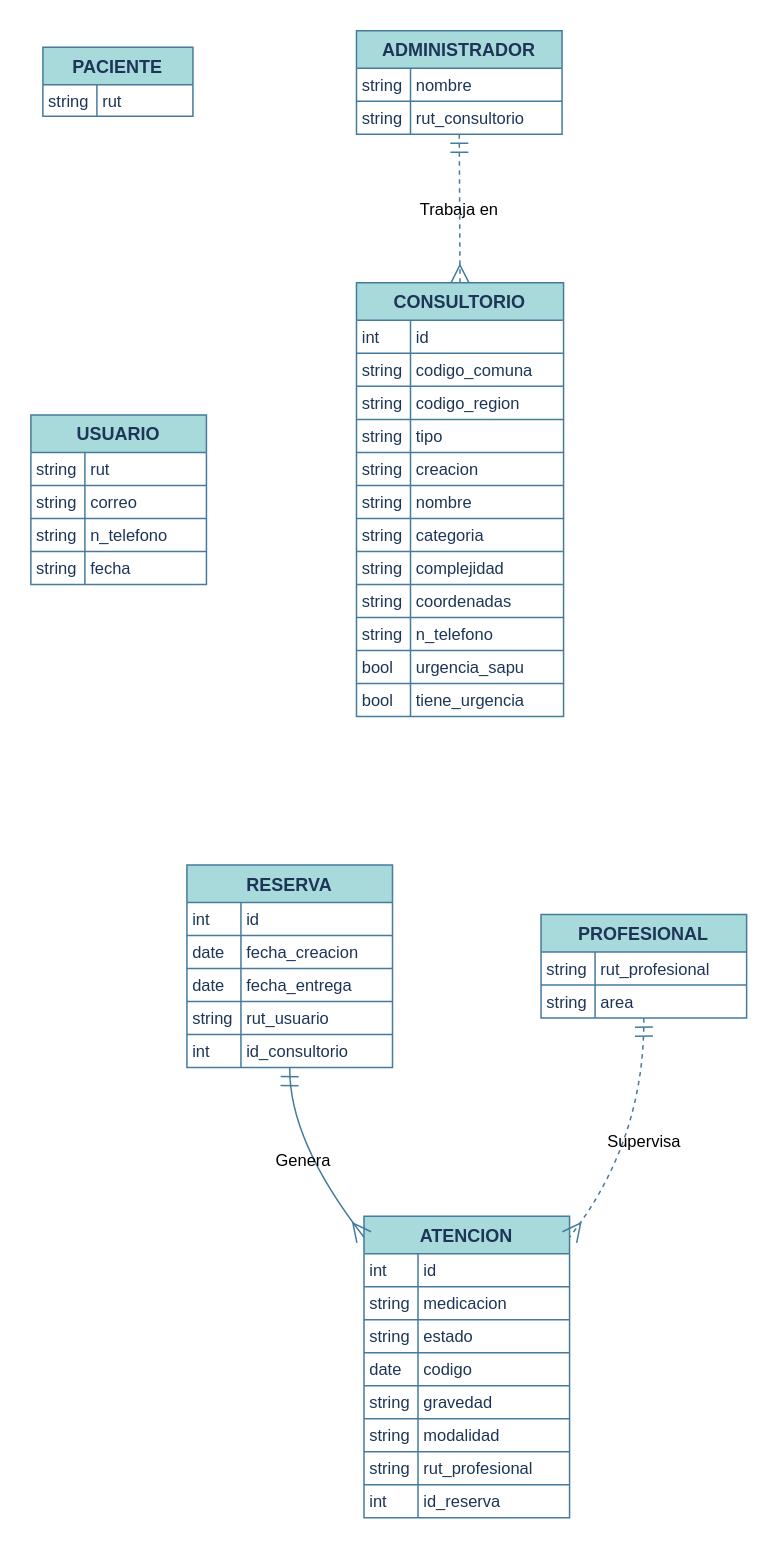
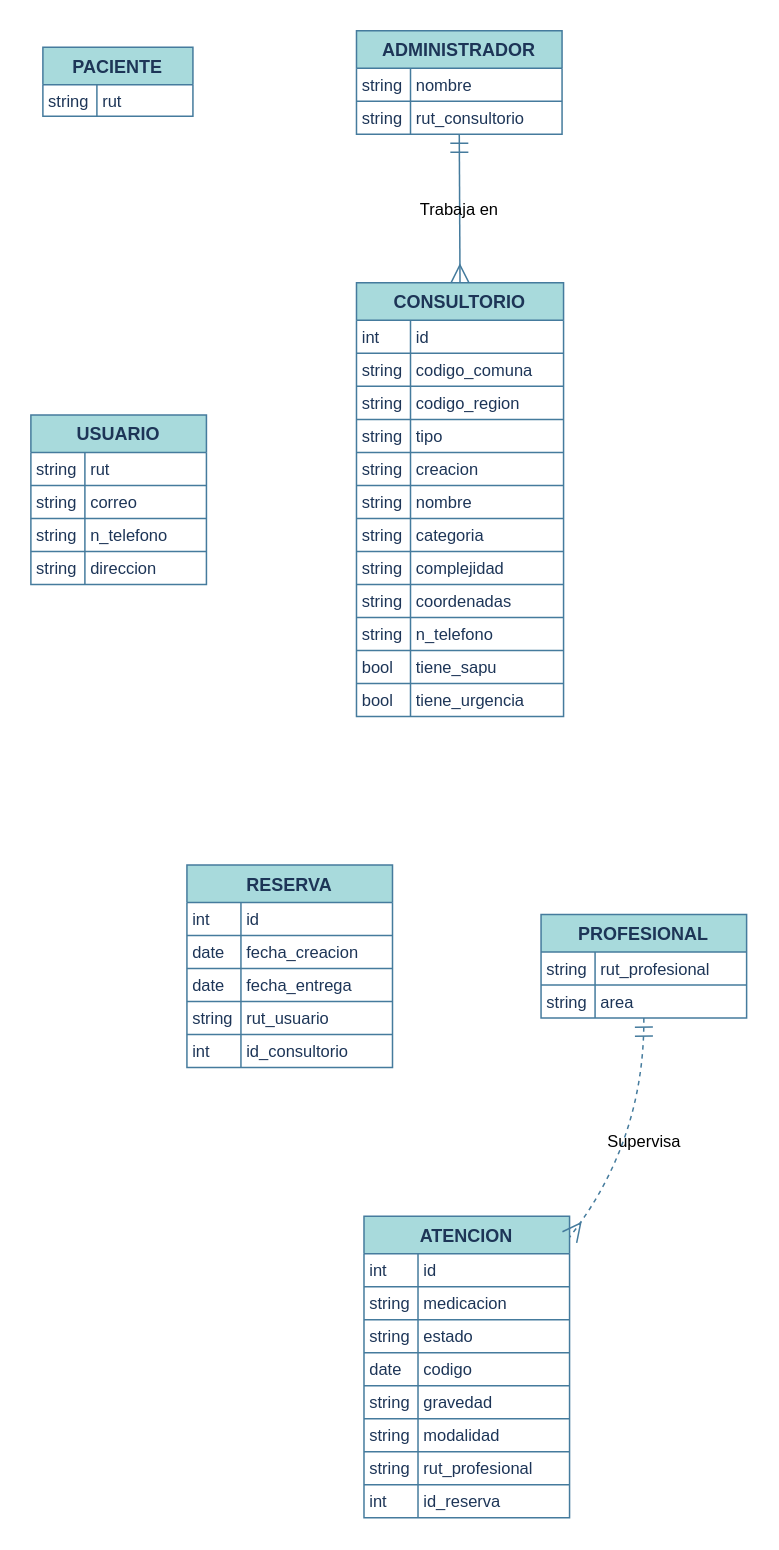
(459, 207) -> (459, 207)
(113, 568) -> (127, 568)
(473, 667) -> (460, 667)
(314, 1159) -> none
